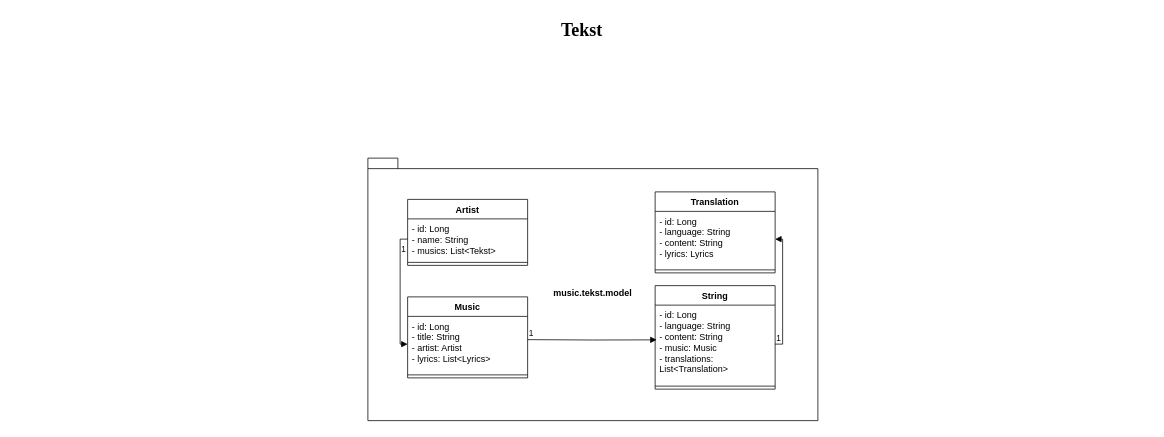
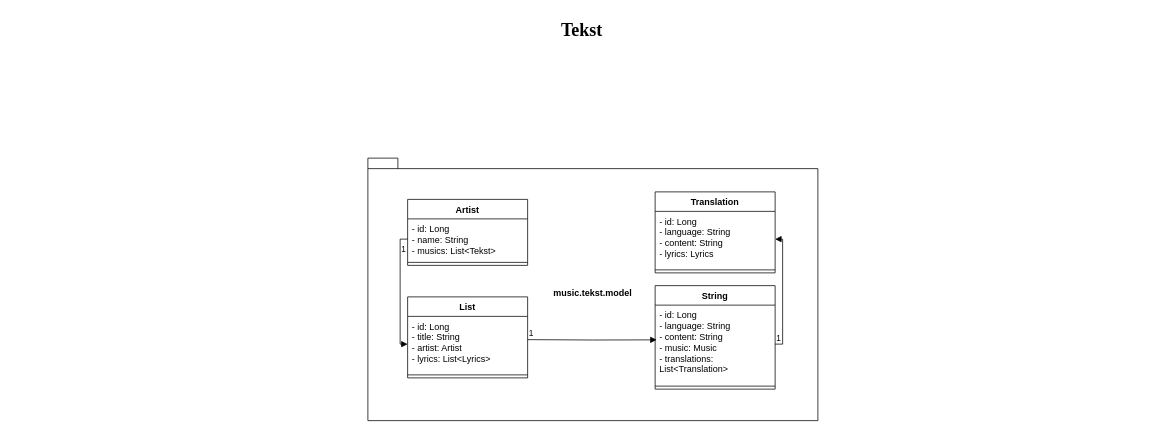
(468, 307) -> (468, 307)
